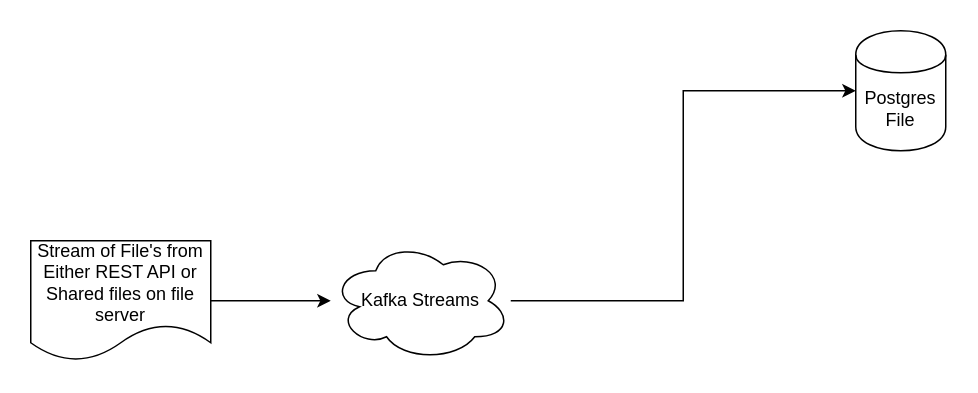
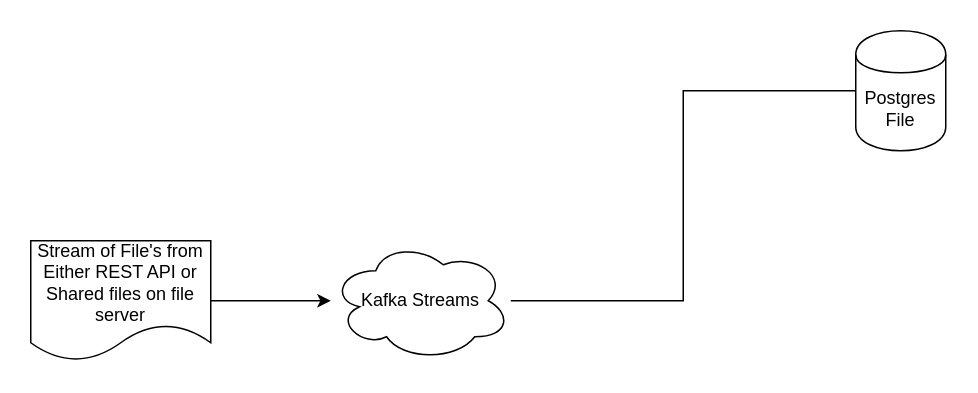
(844, 91) -> (848, 91)
